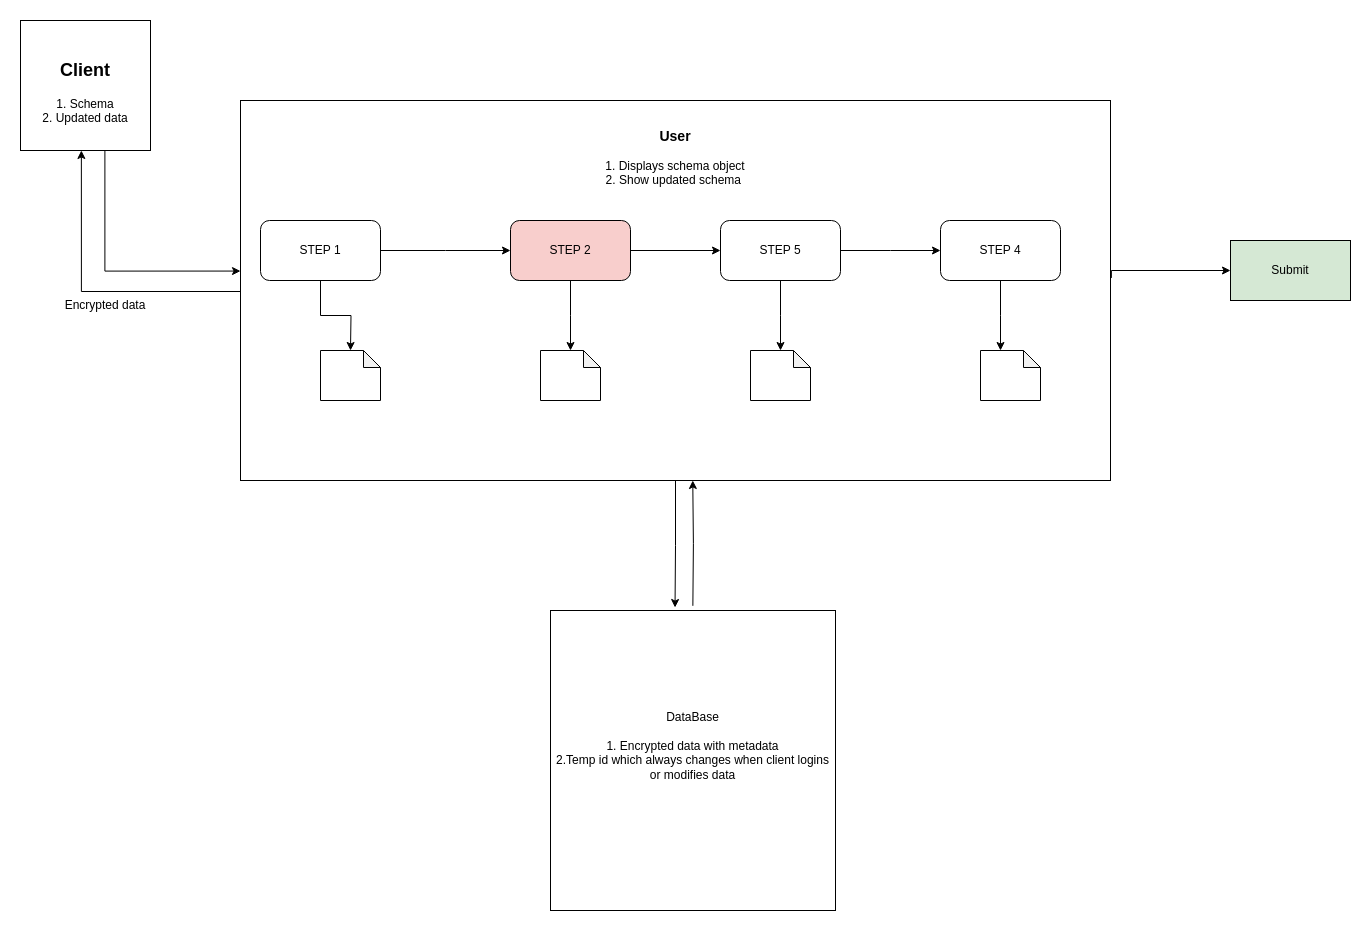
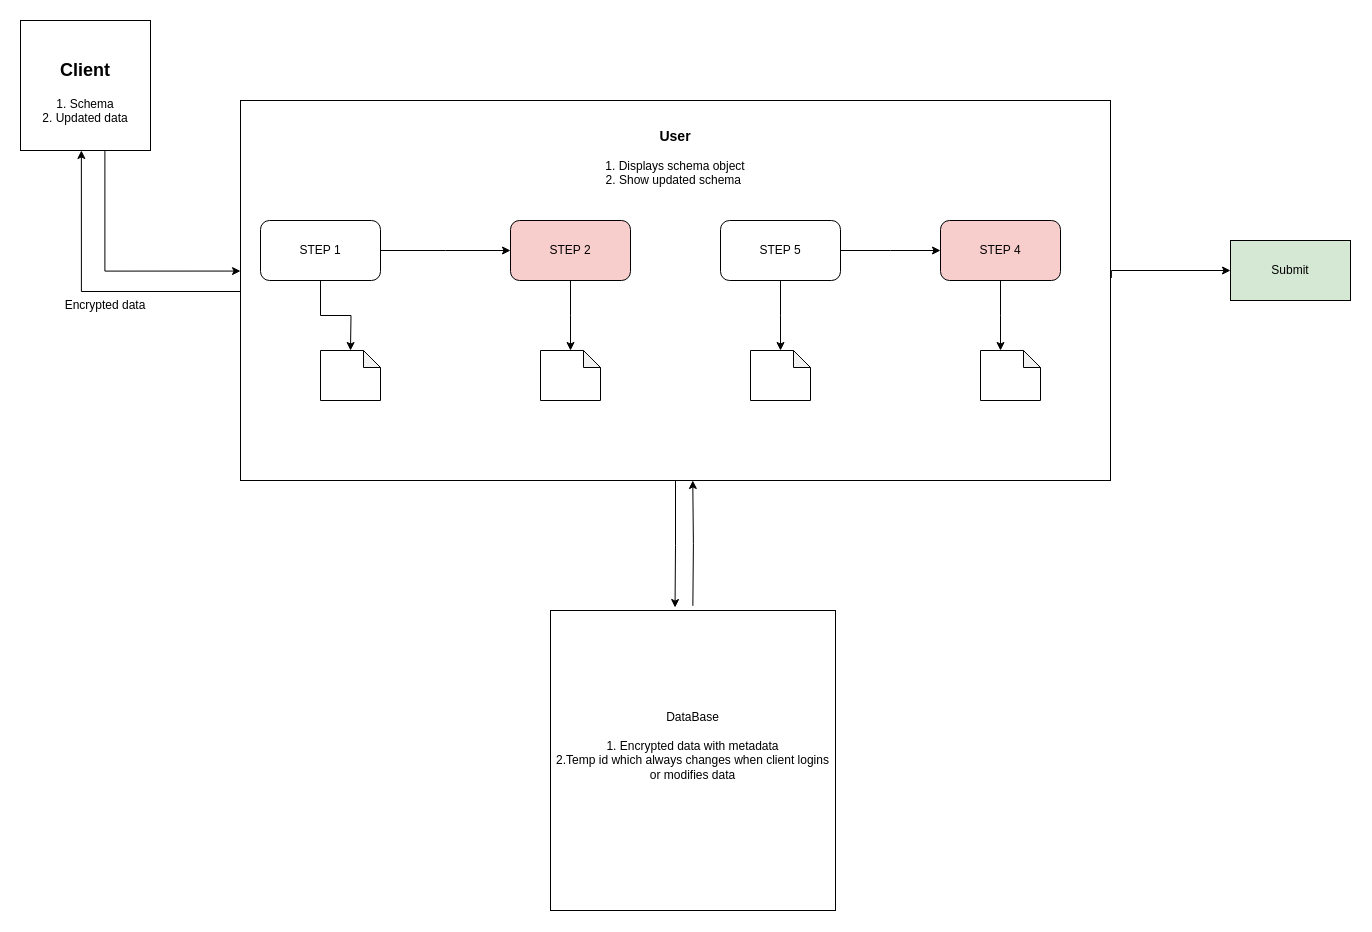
(672, 251) -> none
(1001, 251) -> (1001, 251)
